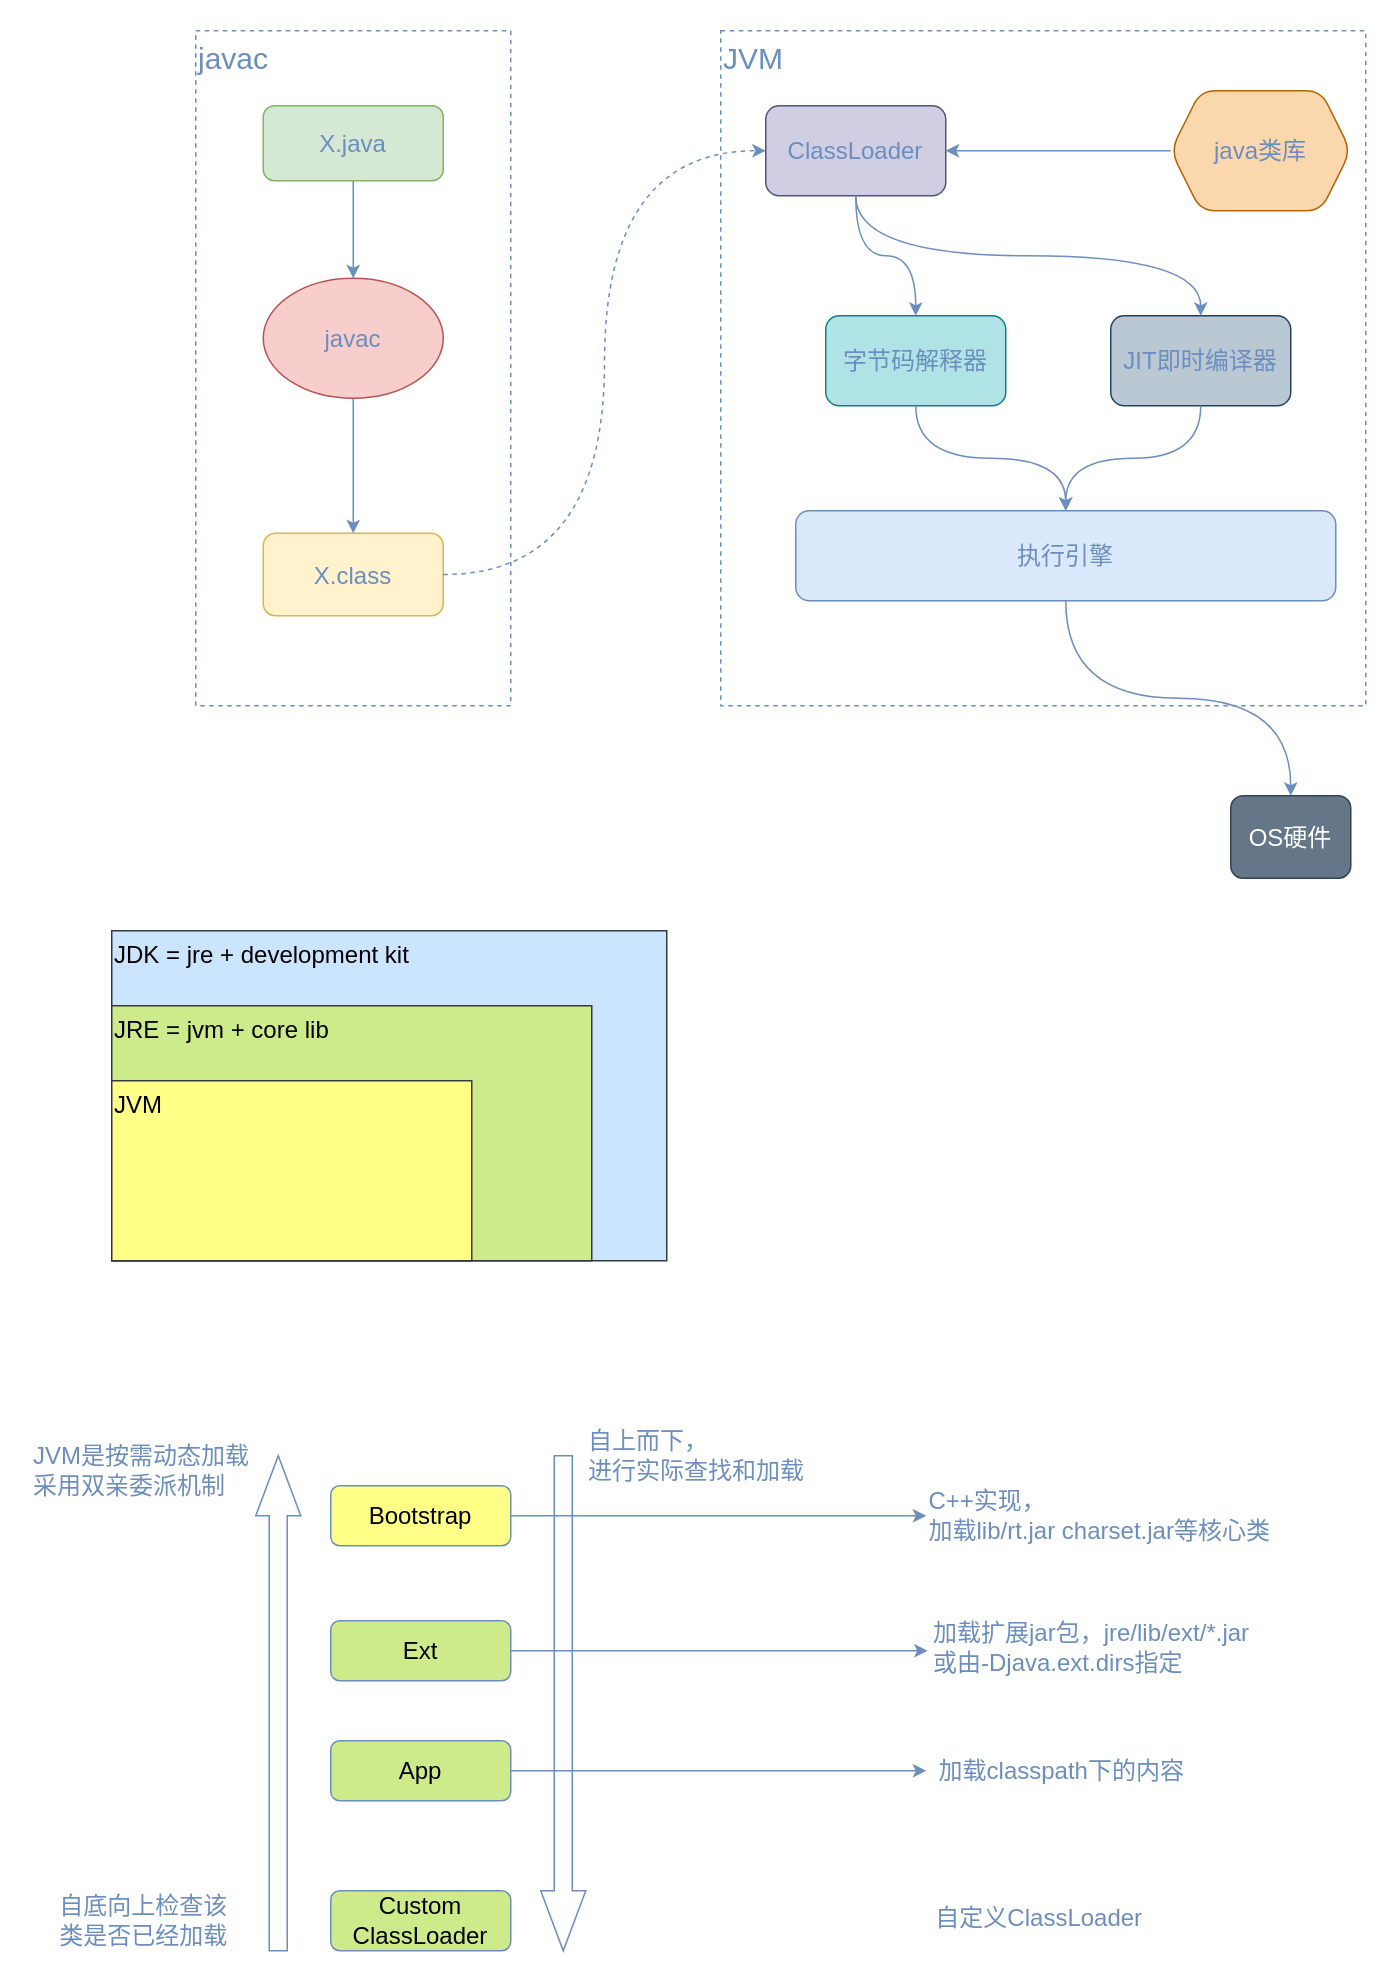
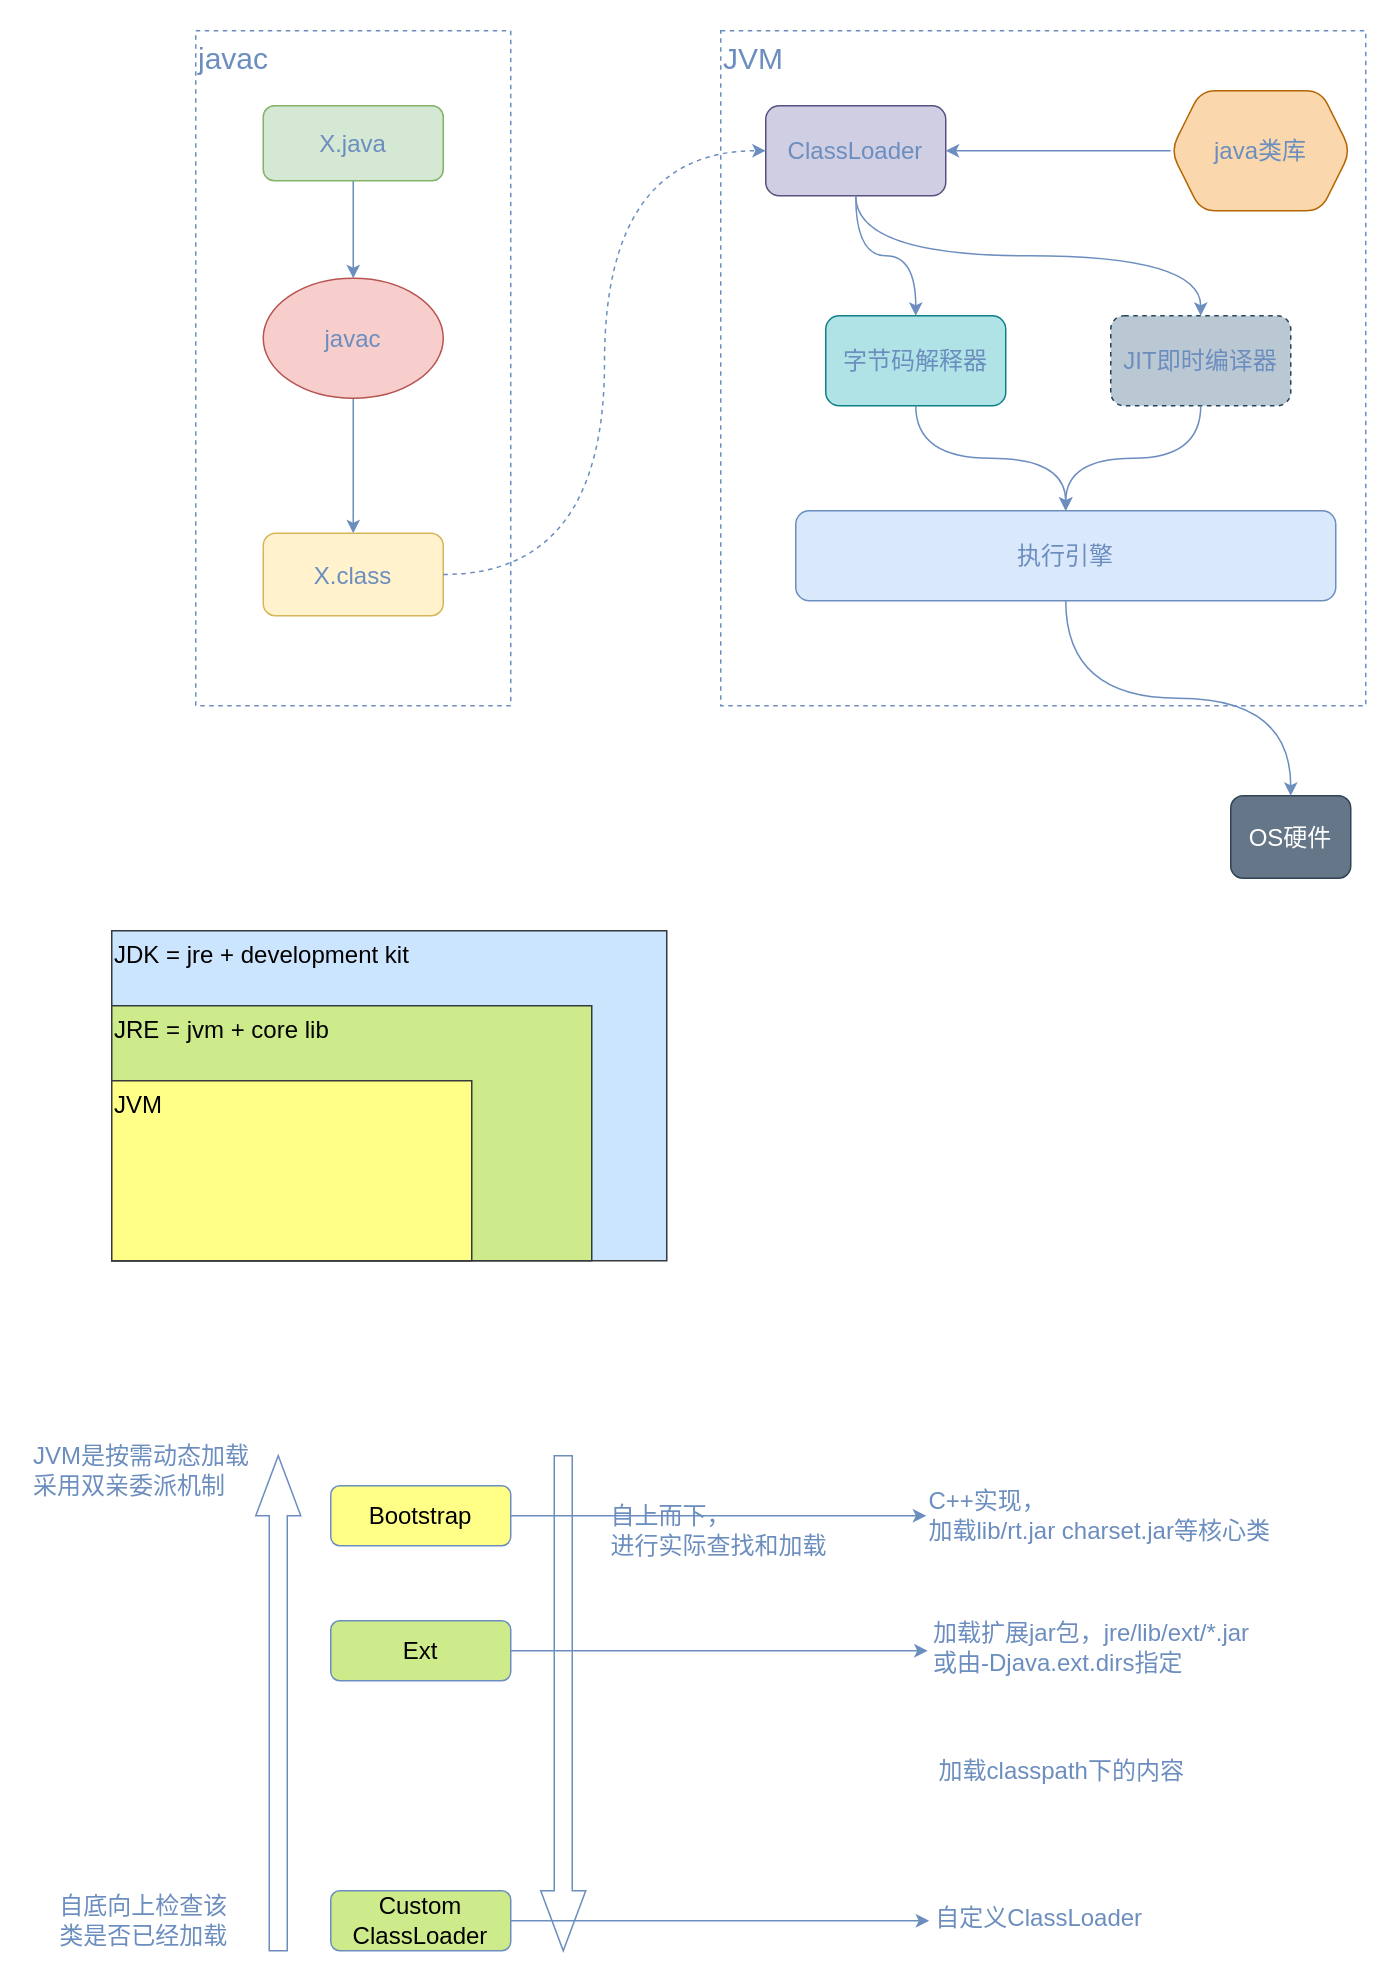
(1201, 361) -> (1201, 361)
(706, 1456) -> (728, 1531)
(421, 1771) -> none
(715, 1771) -> none
none -> (716, 1921)
